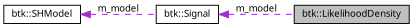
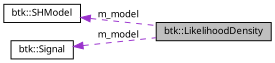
(123, 14) -> (123, 22)
